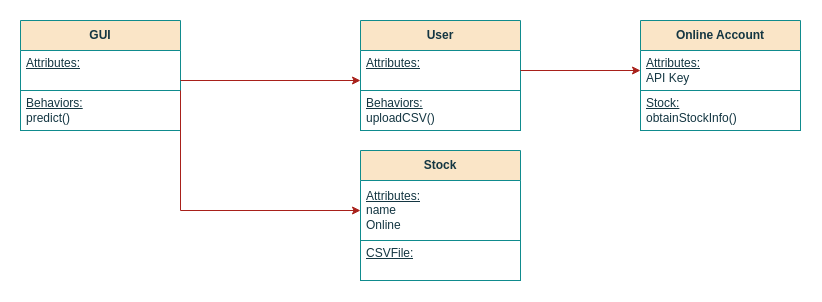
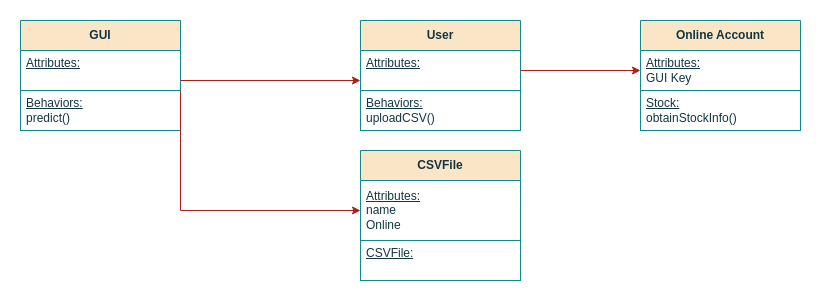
(680, 71) -> (680, 71)
(441, 166) -> (441, 166)
